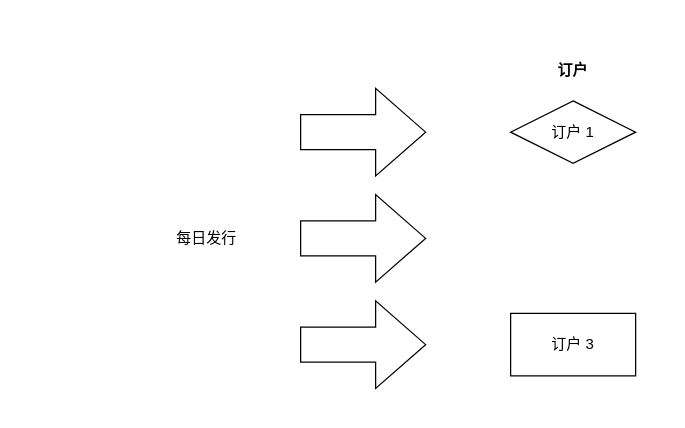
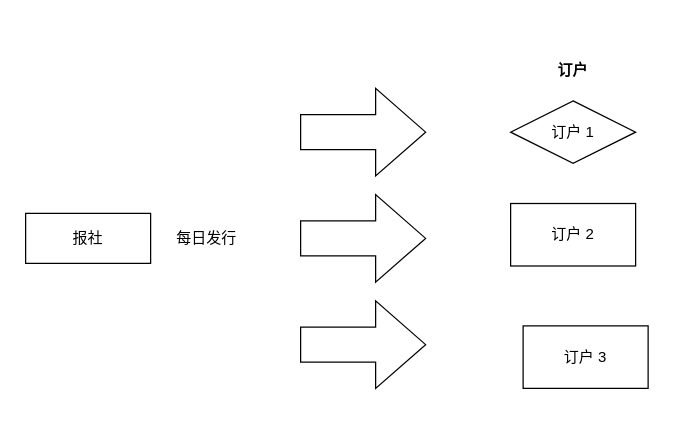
none -> (573, 235)
none -> (88, 238)
(573, 344) -> (586, 357)
